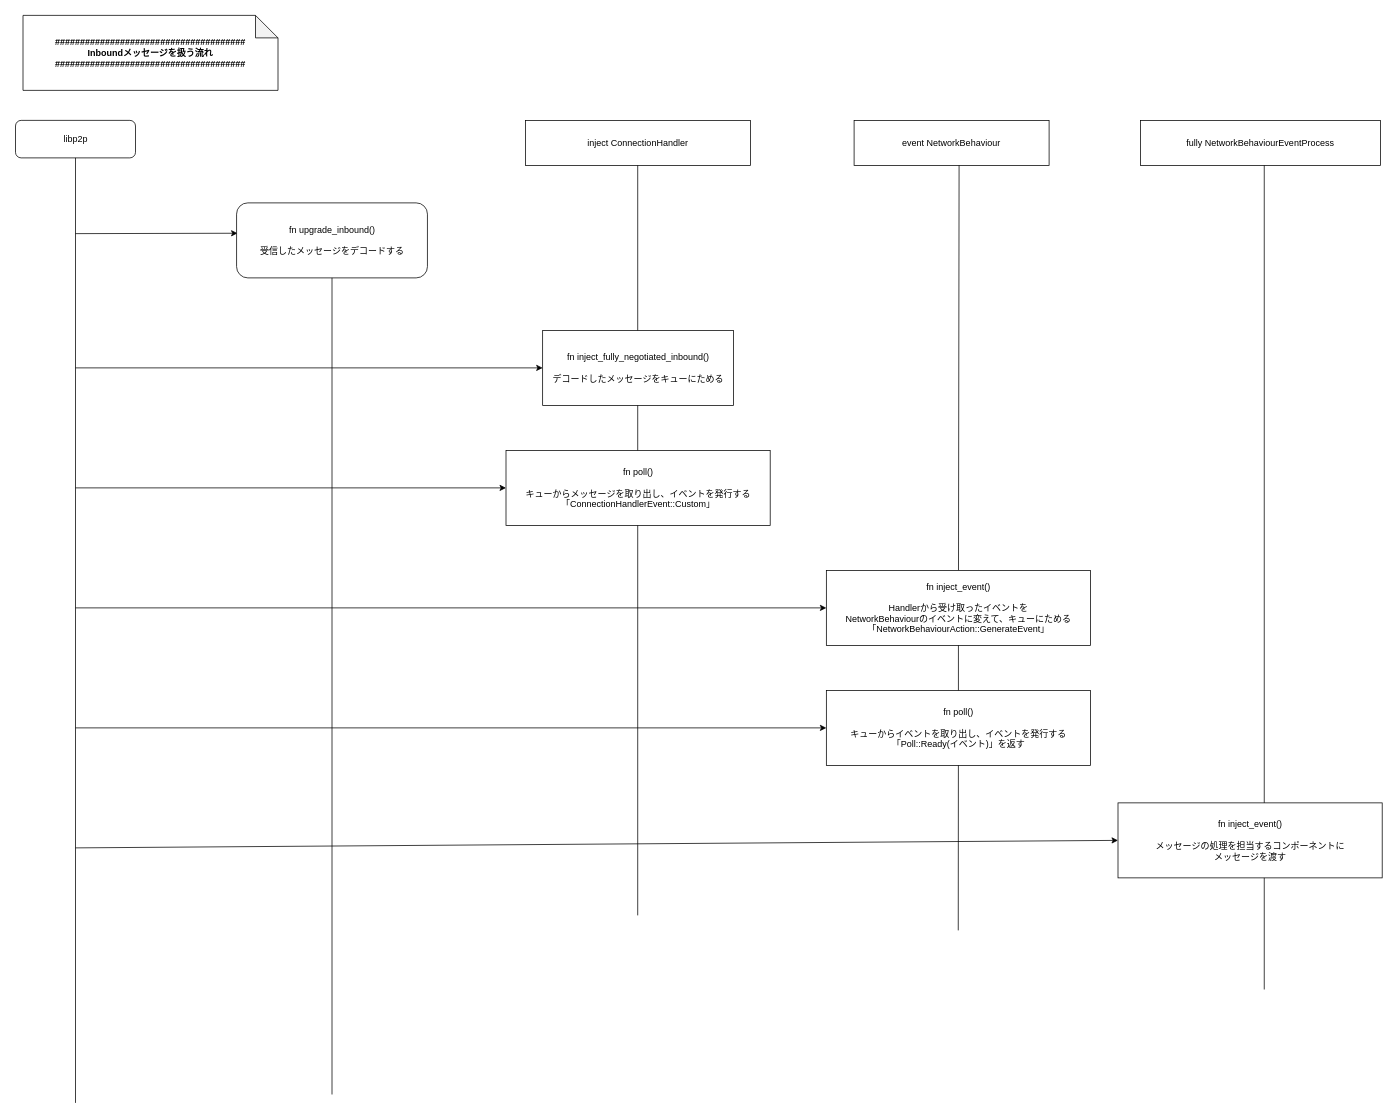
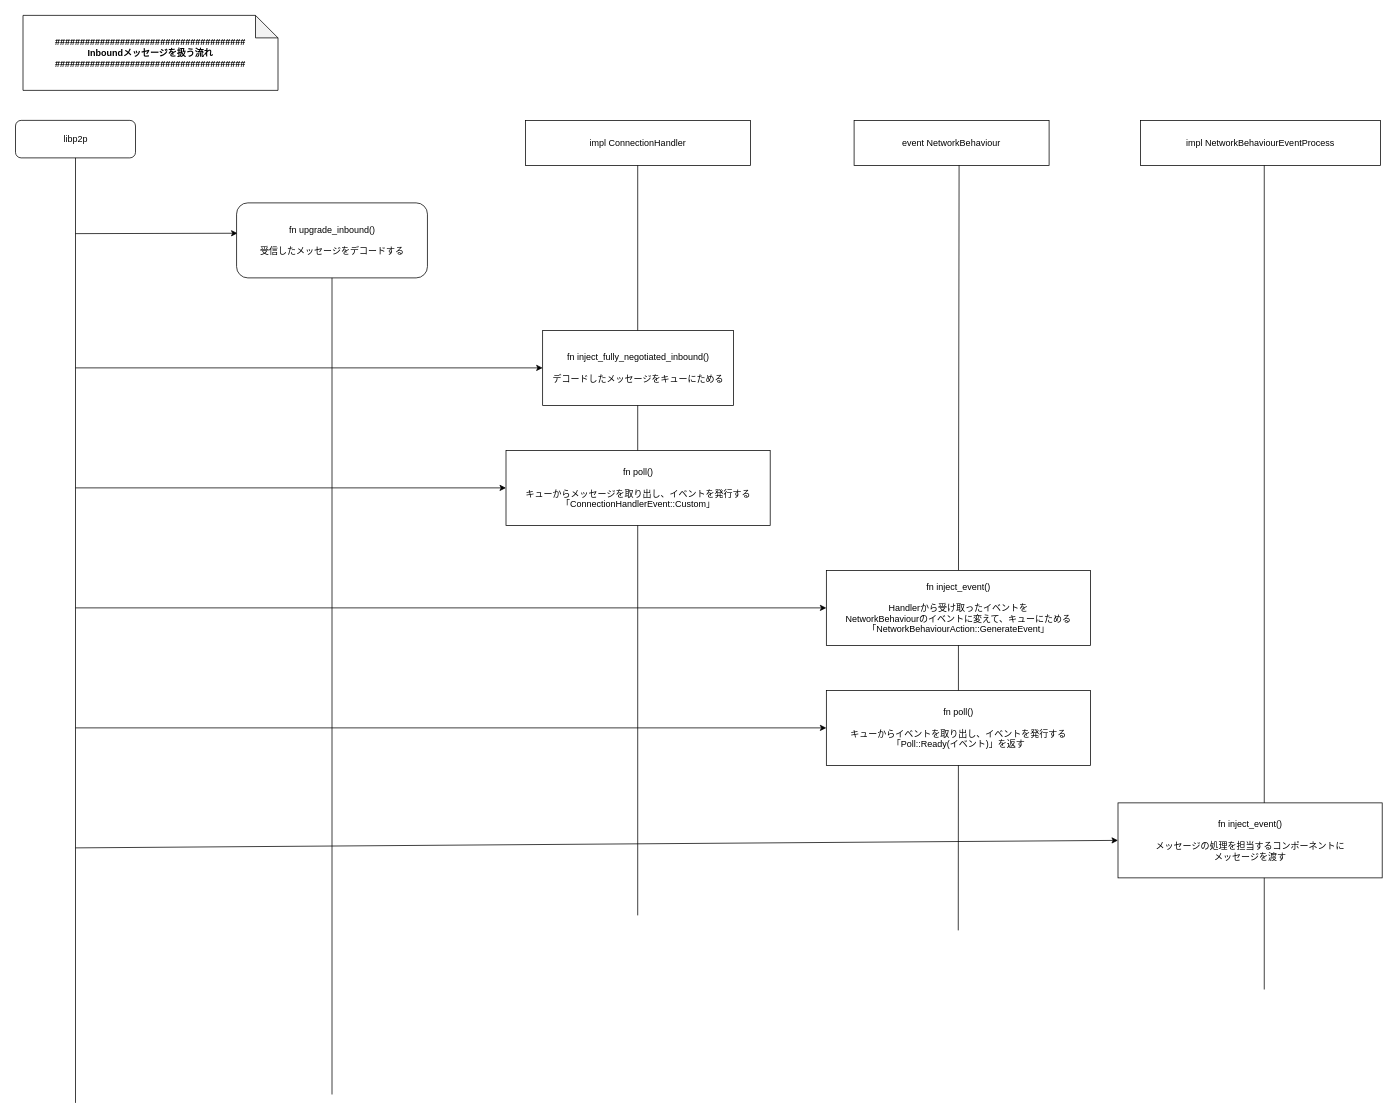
(638, 143) -> (638, 143)
(1260, 143) -> (1260, 143)
